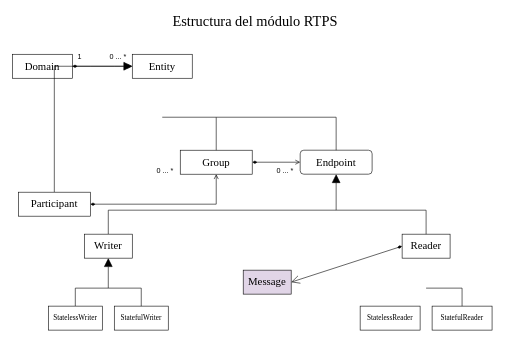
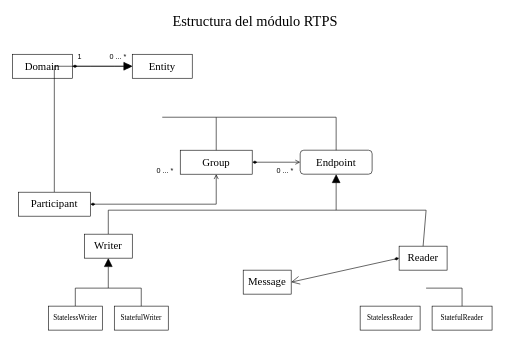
(426, 246) -> (423, 258)
(267, 282) -> (267, 282)
